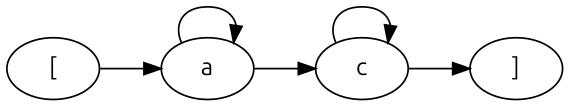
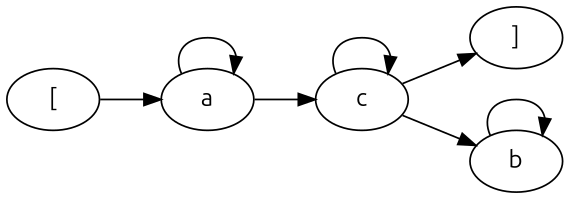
none -> (516, 161)
